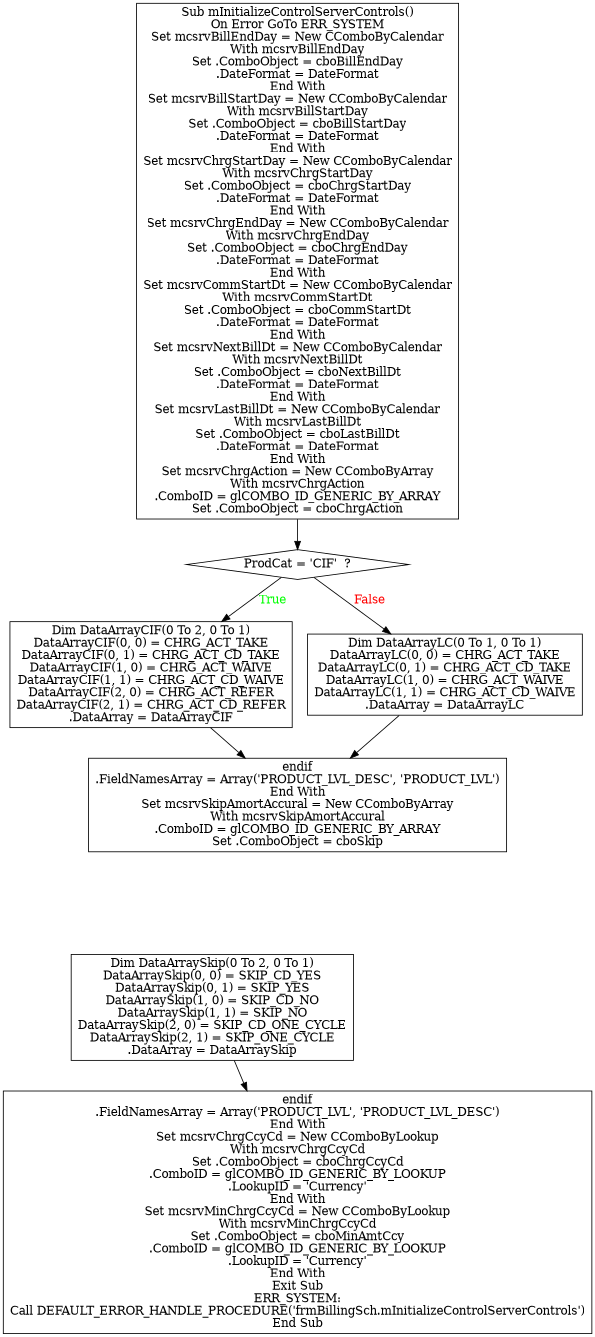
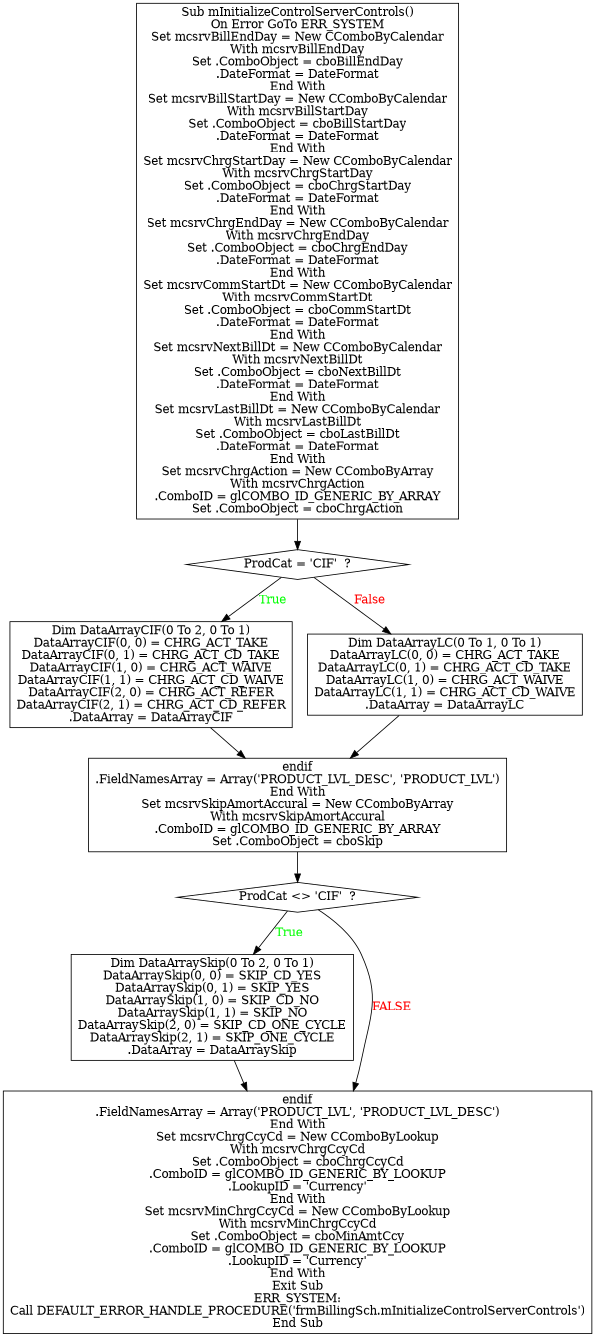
none -> (298, 897)
